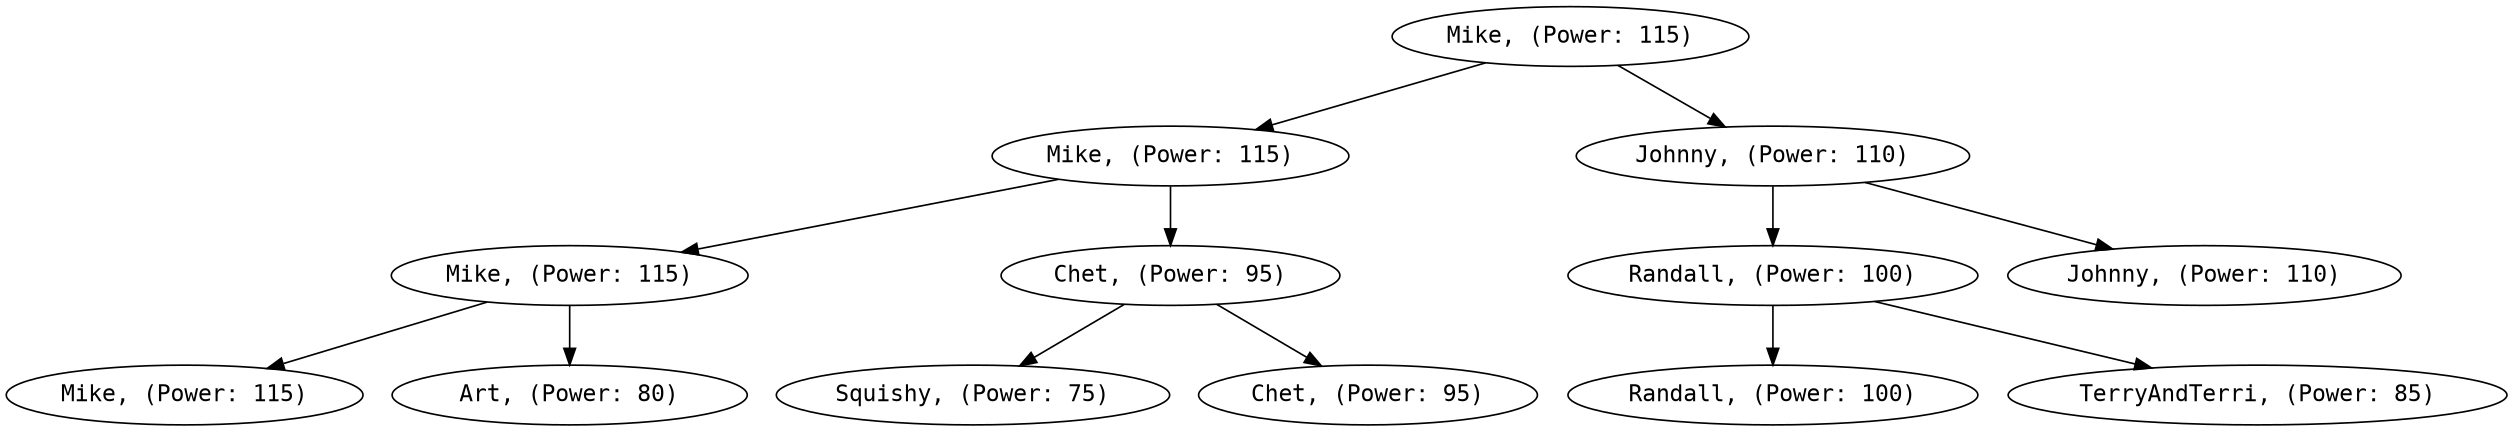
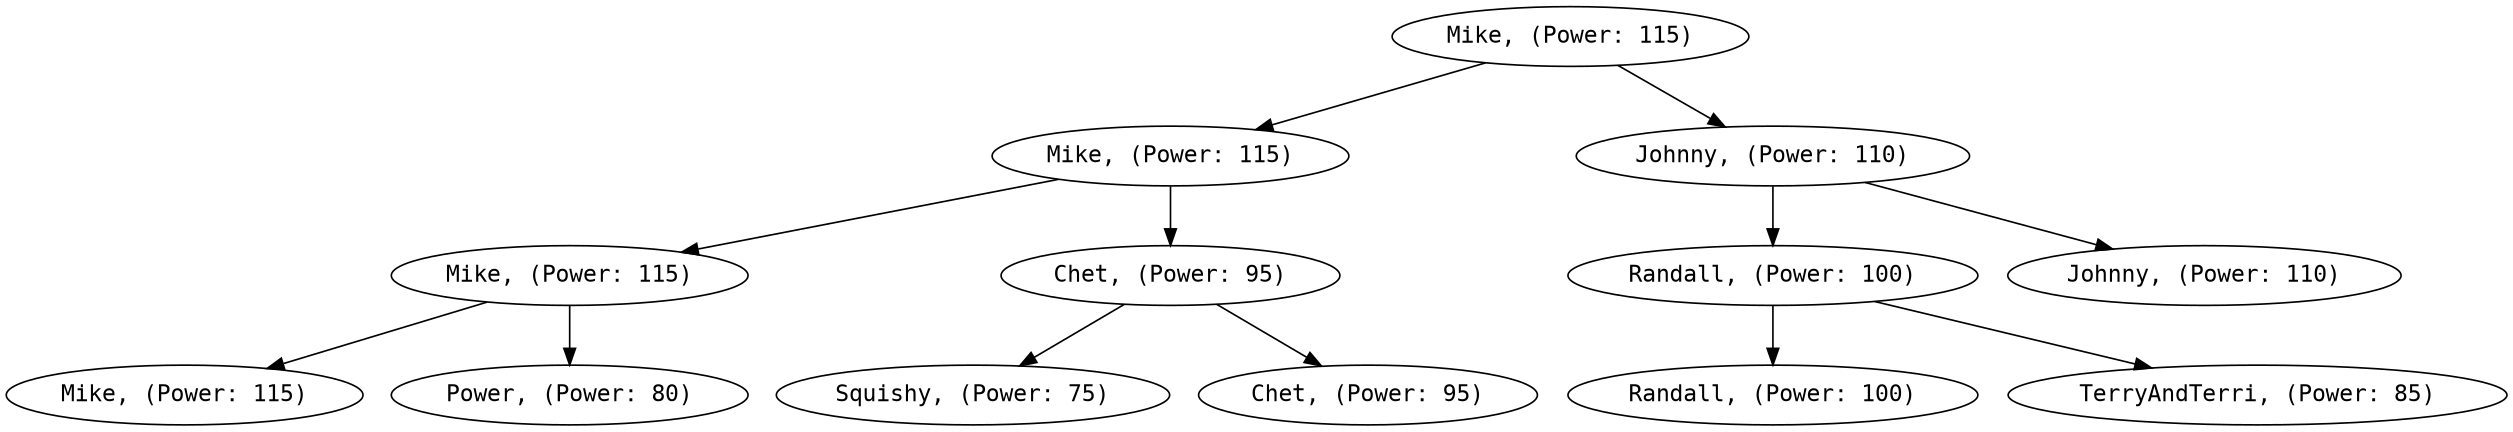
(570, 395) -> (570, 395)
